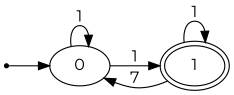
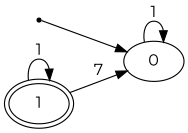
(129, 66) -> none
